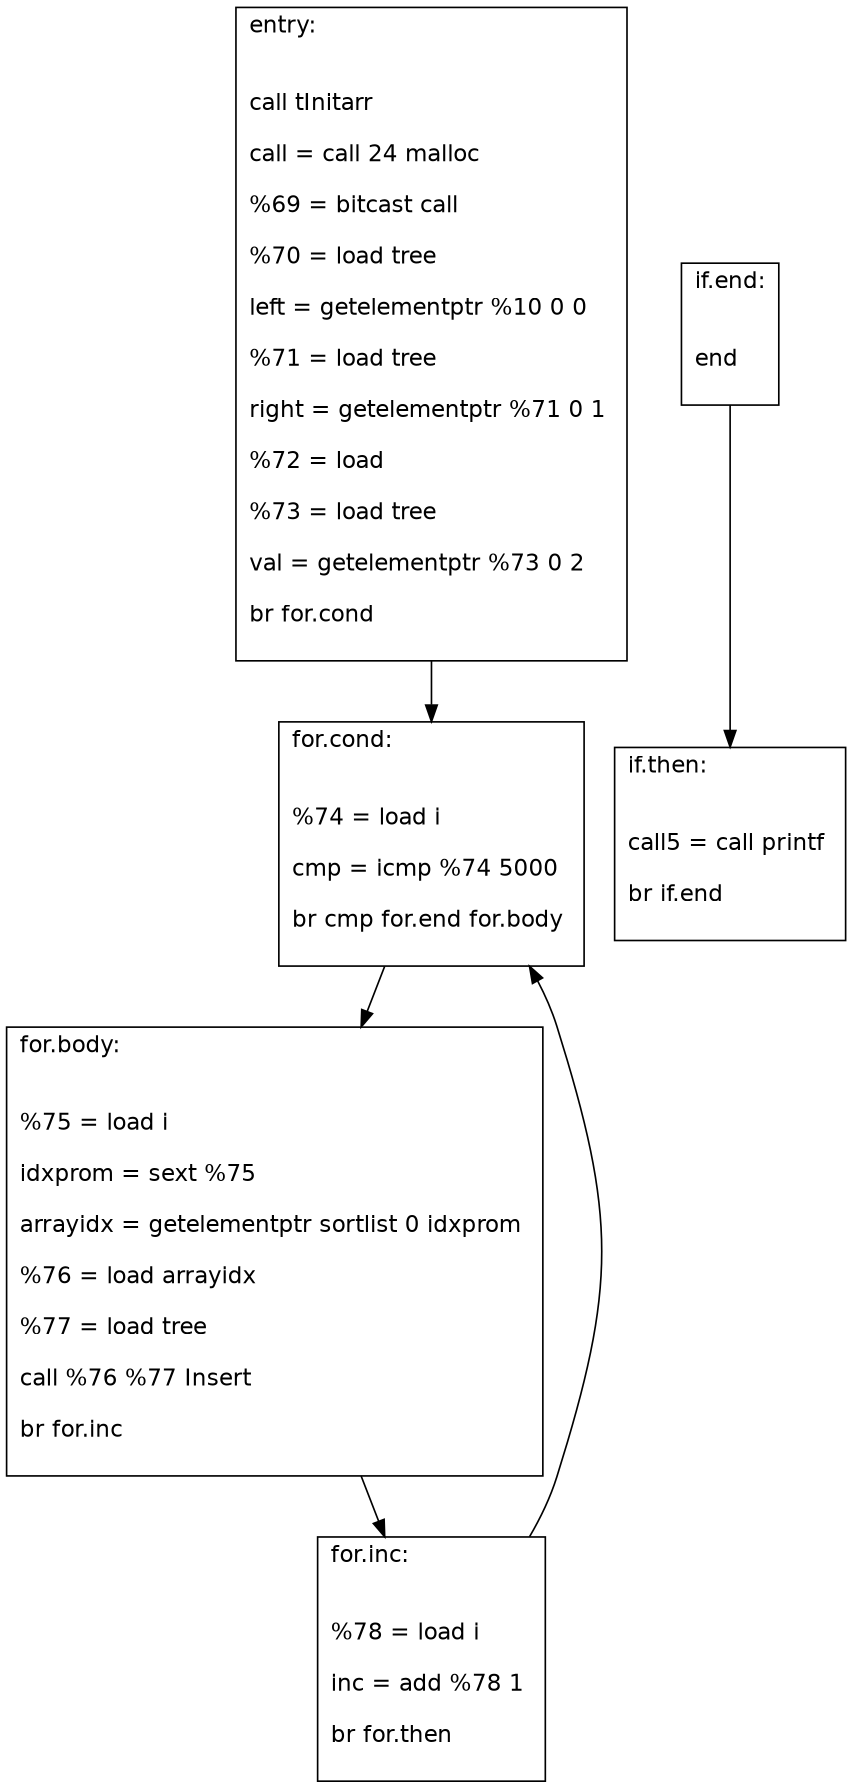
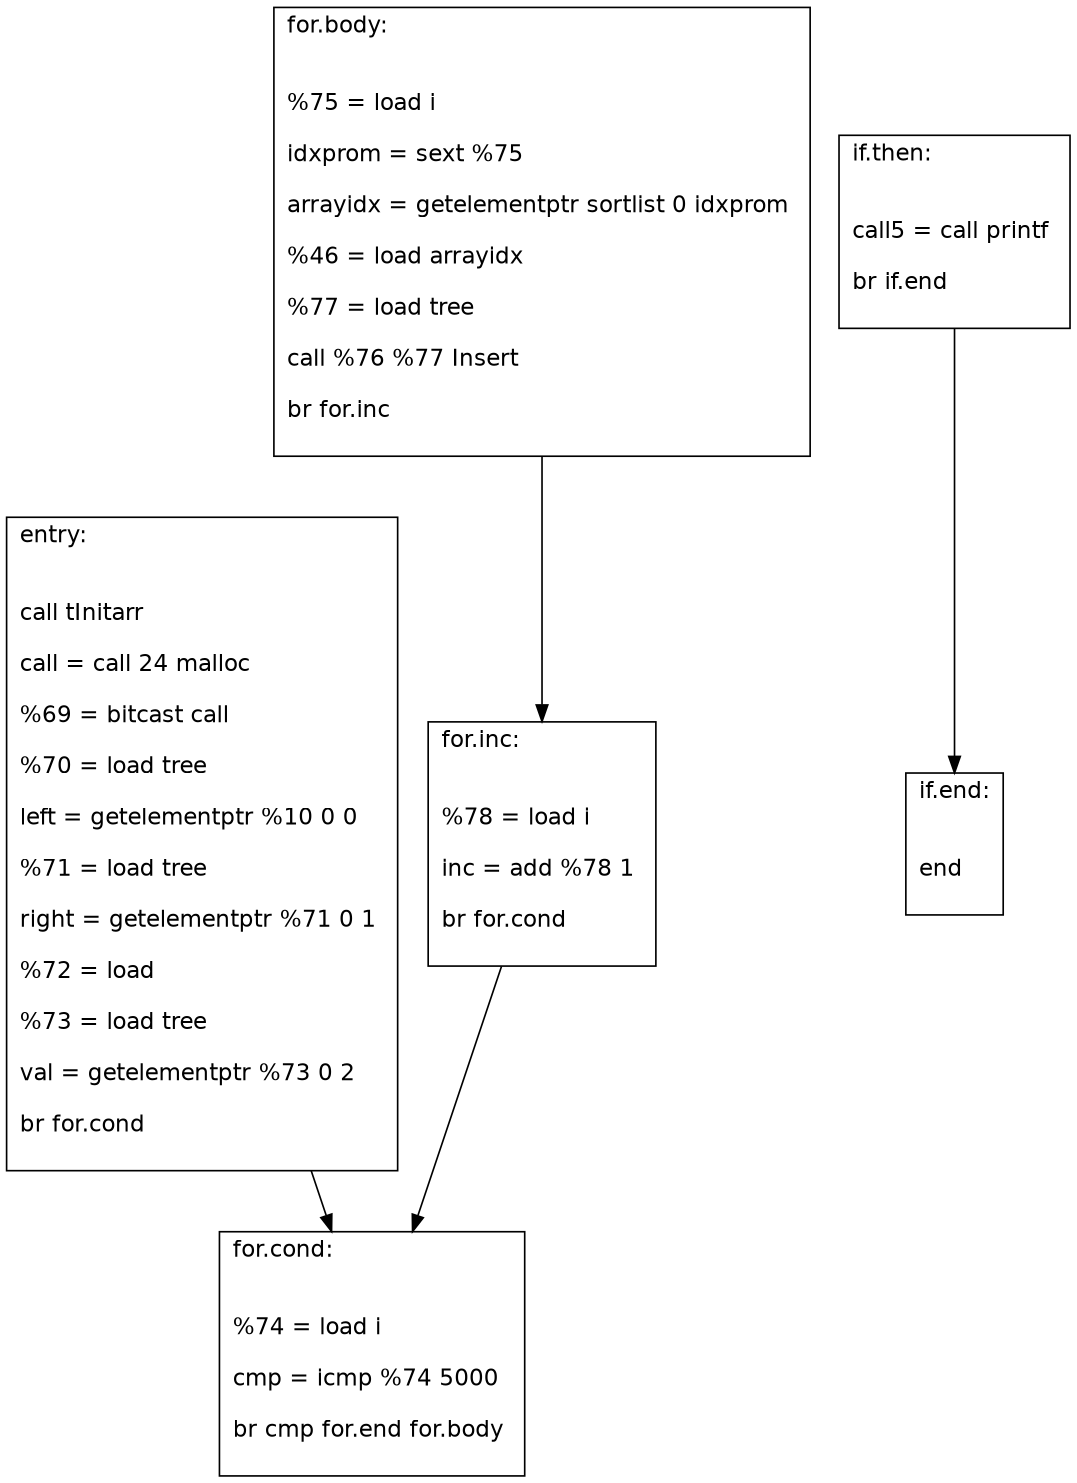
(730, 568) -> (955, 542)
(376, 989) -> none
(142, 1276) -> (409, 257)
(396, 1735) -> (508, 920)
